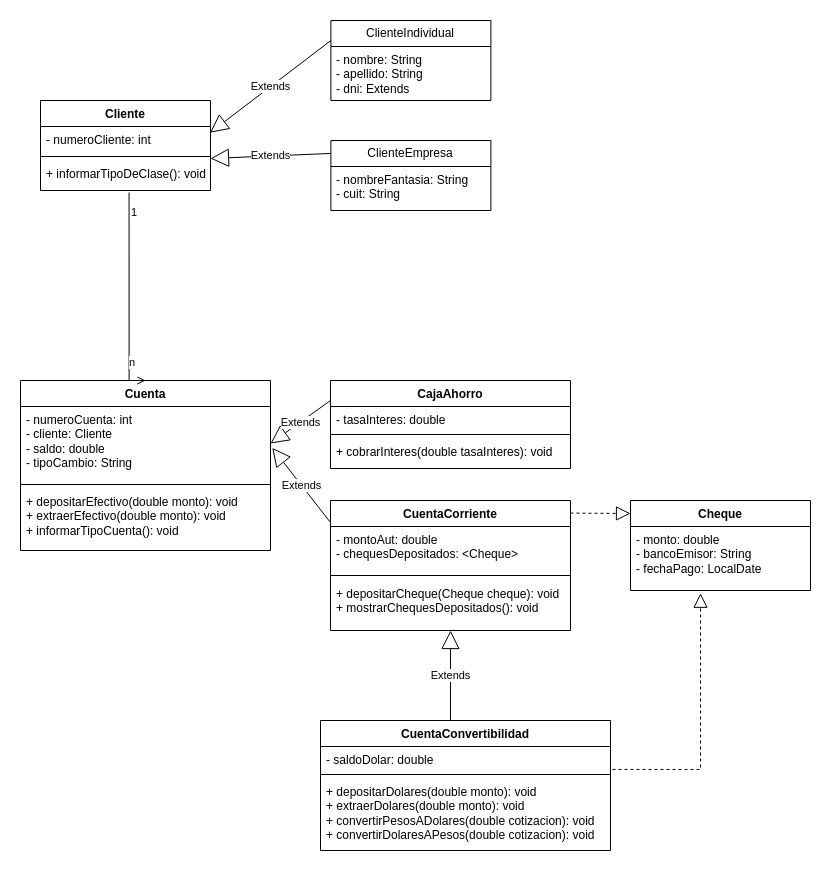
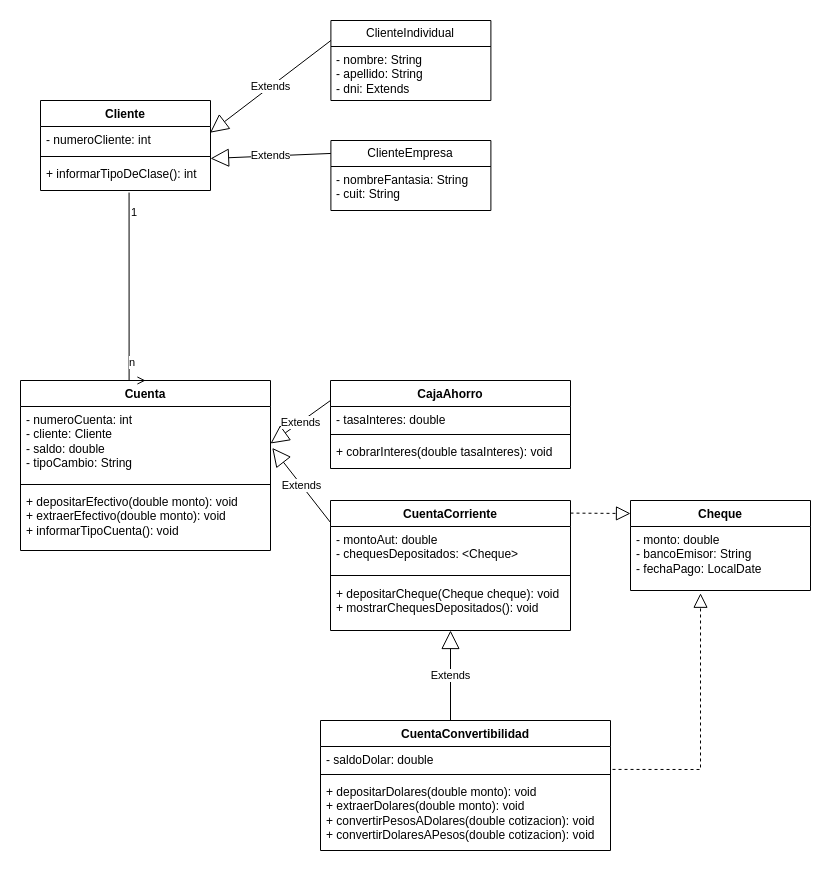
(127, 182) -> (127, 182)
